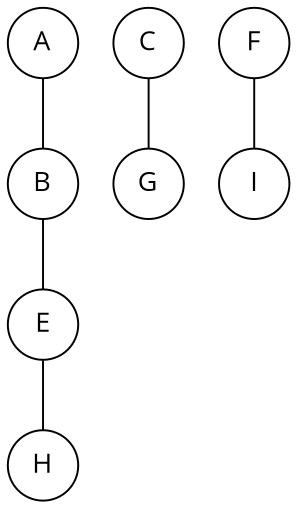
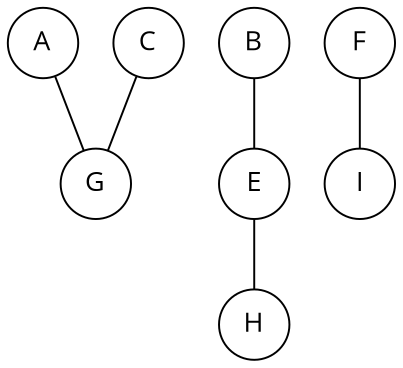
(43, 114) -> (69, 114)
